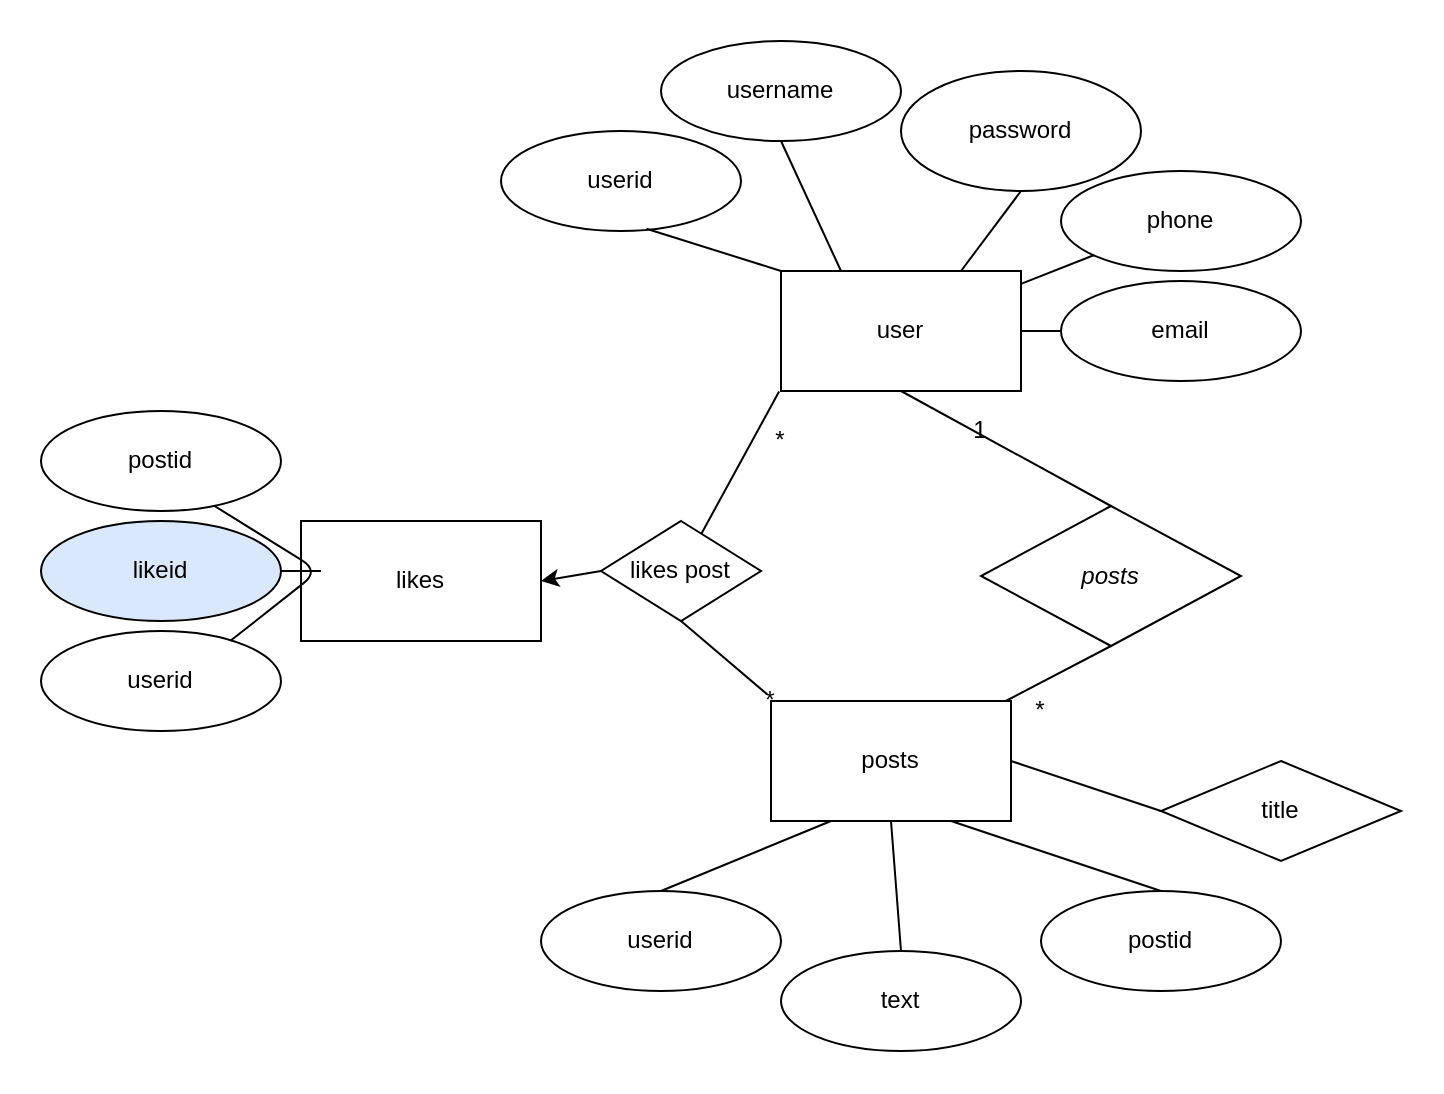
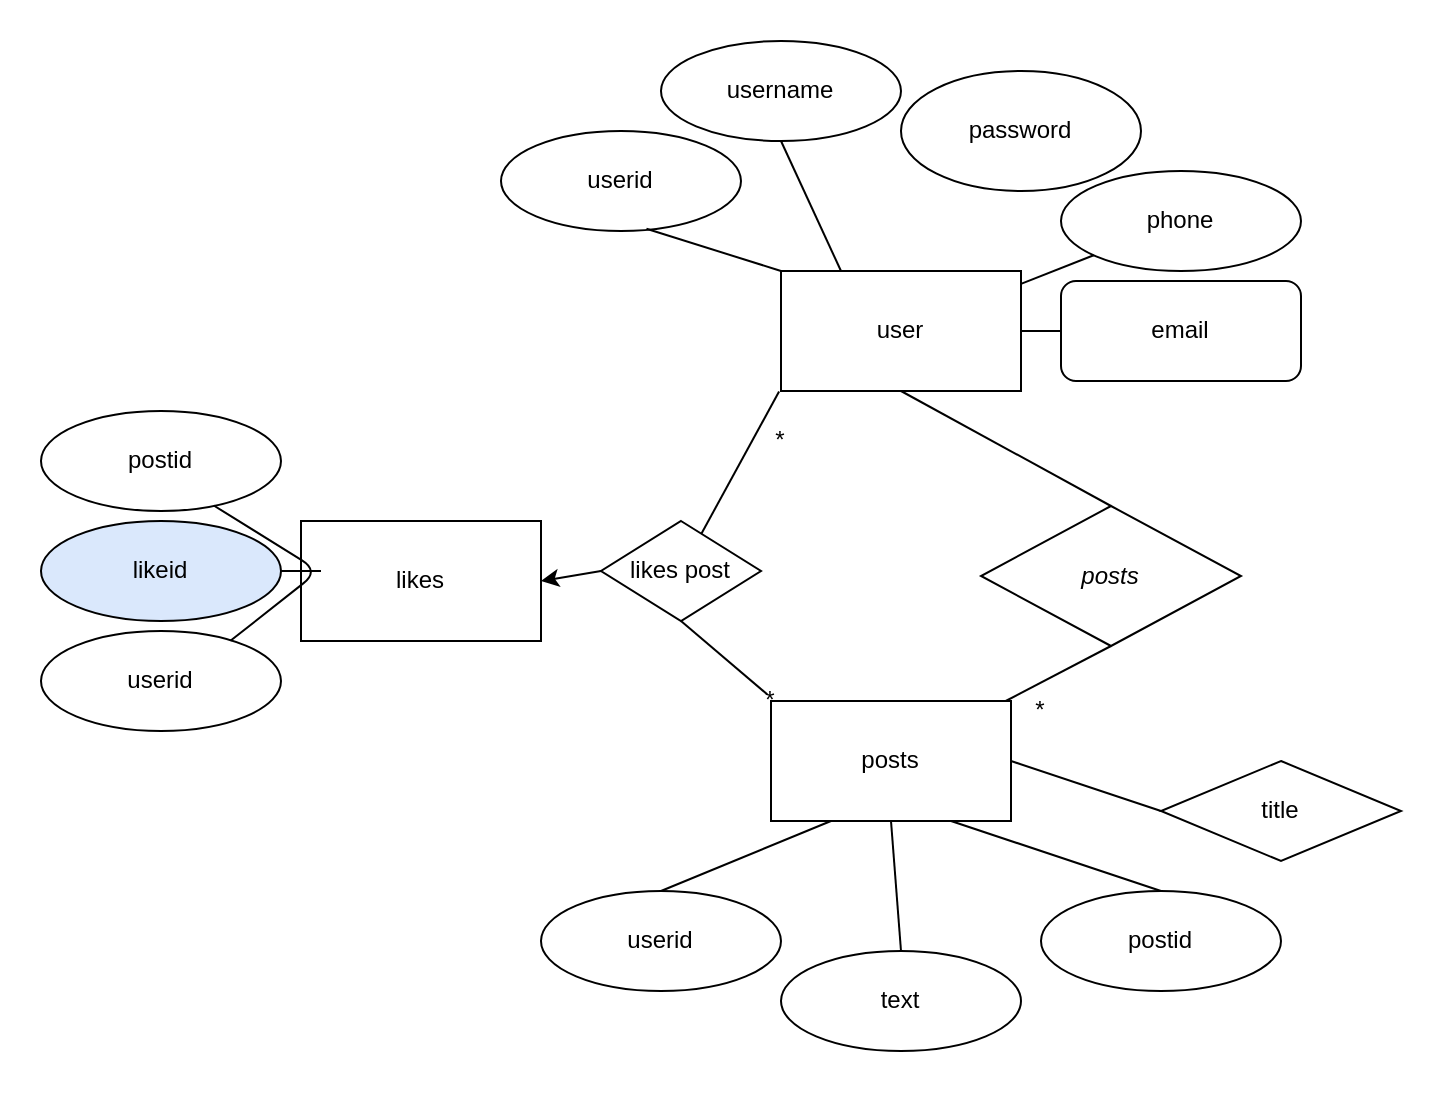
(991, 231) -> none
(1181, 331) -> (1181, 331)
(981, 431) -> none
